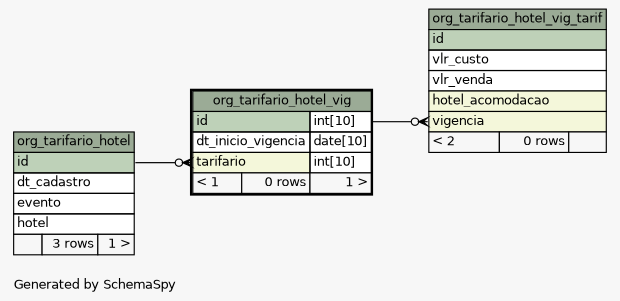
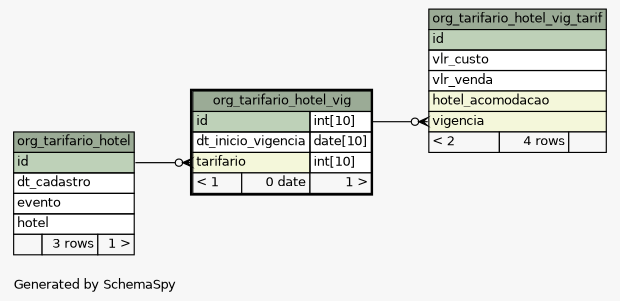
(544, 142) -> (544, 142)
(286, 183) -> (286, 183)
